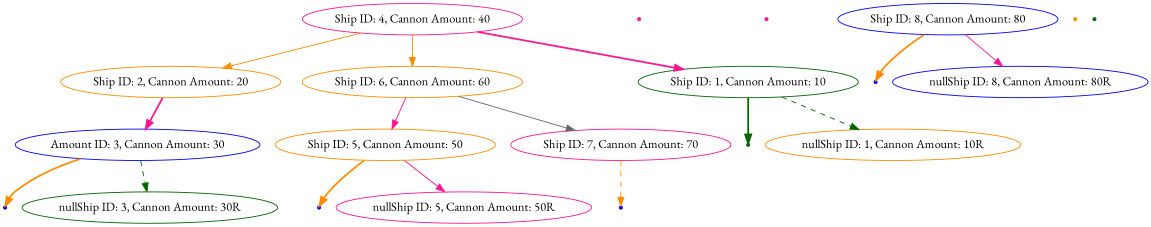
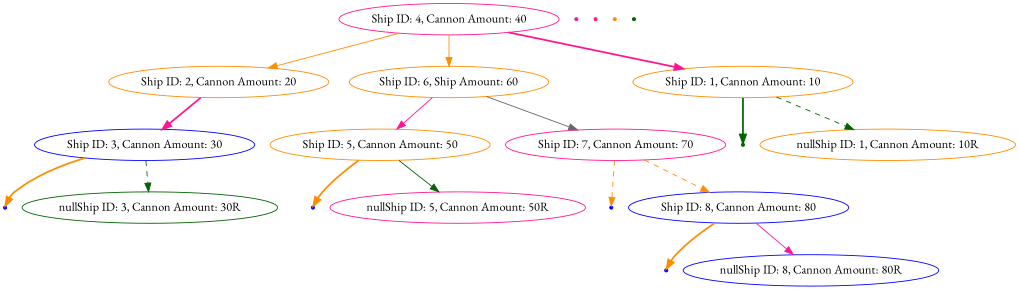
(412, 82) -> (449, 82)
(748, 82) -> (743, 82)
(138, 145) -> (145, 145)
(421, 173) -> (415, 173)
none -> (673, 174)
